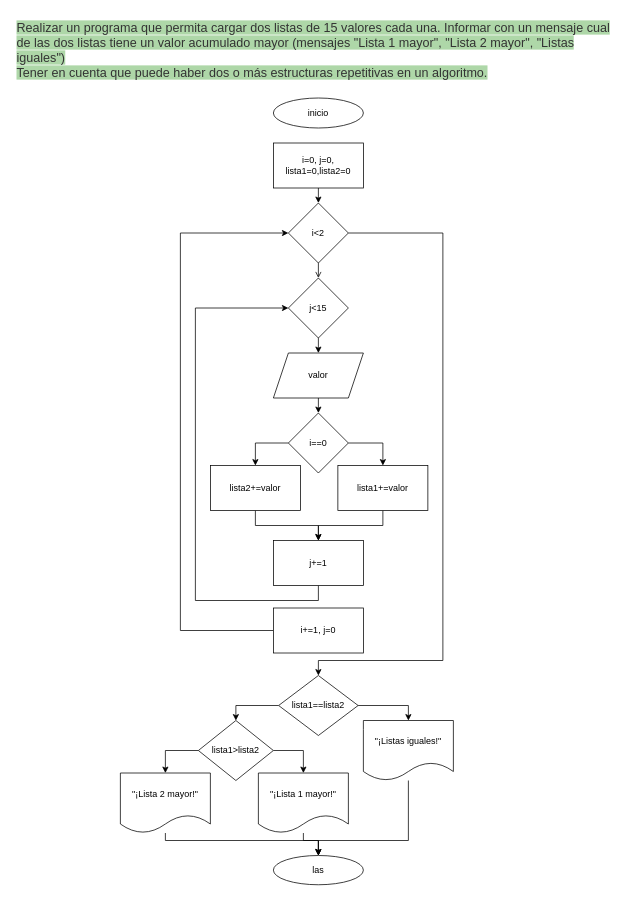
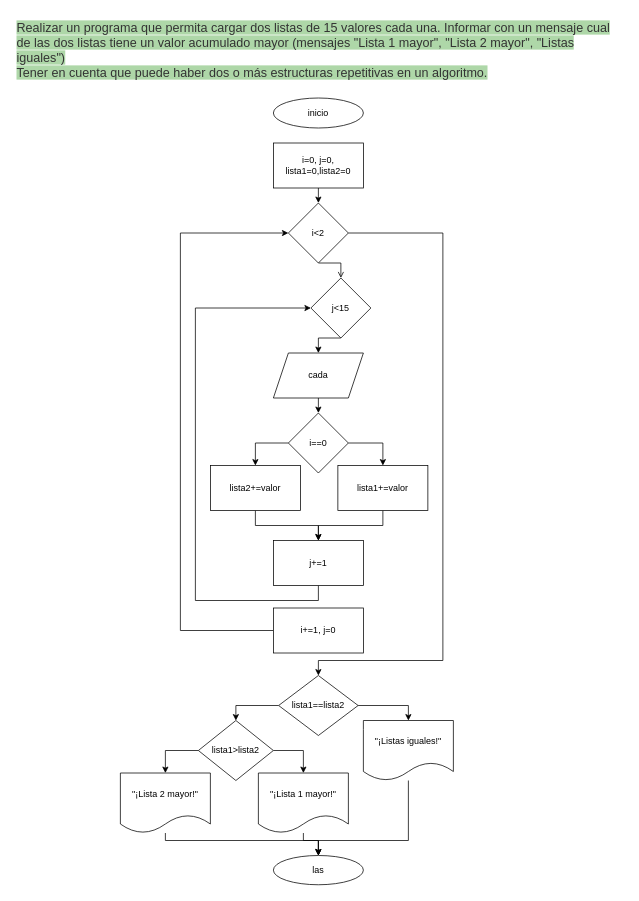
(318, 308) -> (341, 308)
(318, 375) -> (318, 375)
